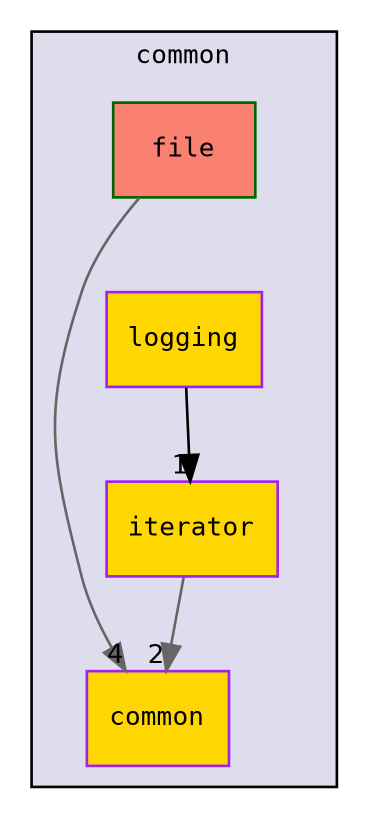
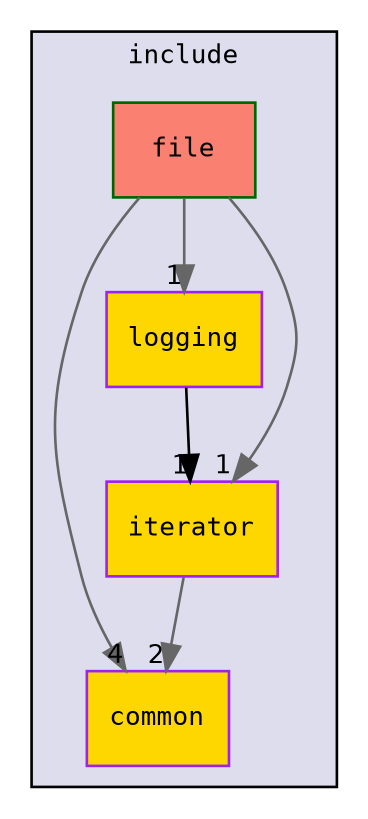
(184, 57) -> (184, 57)
none -> (184, 232)
none -> (295, 325)
